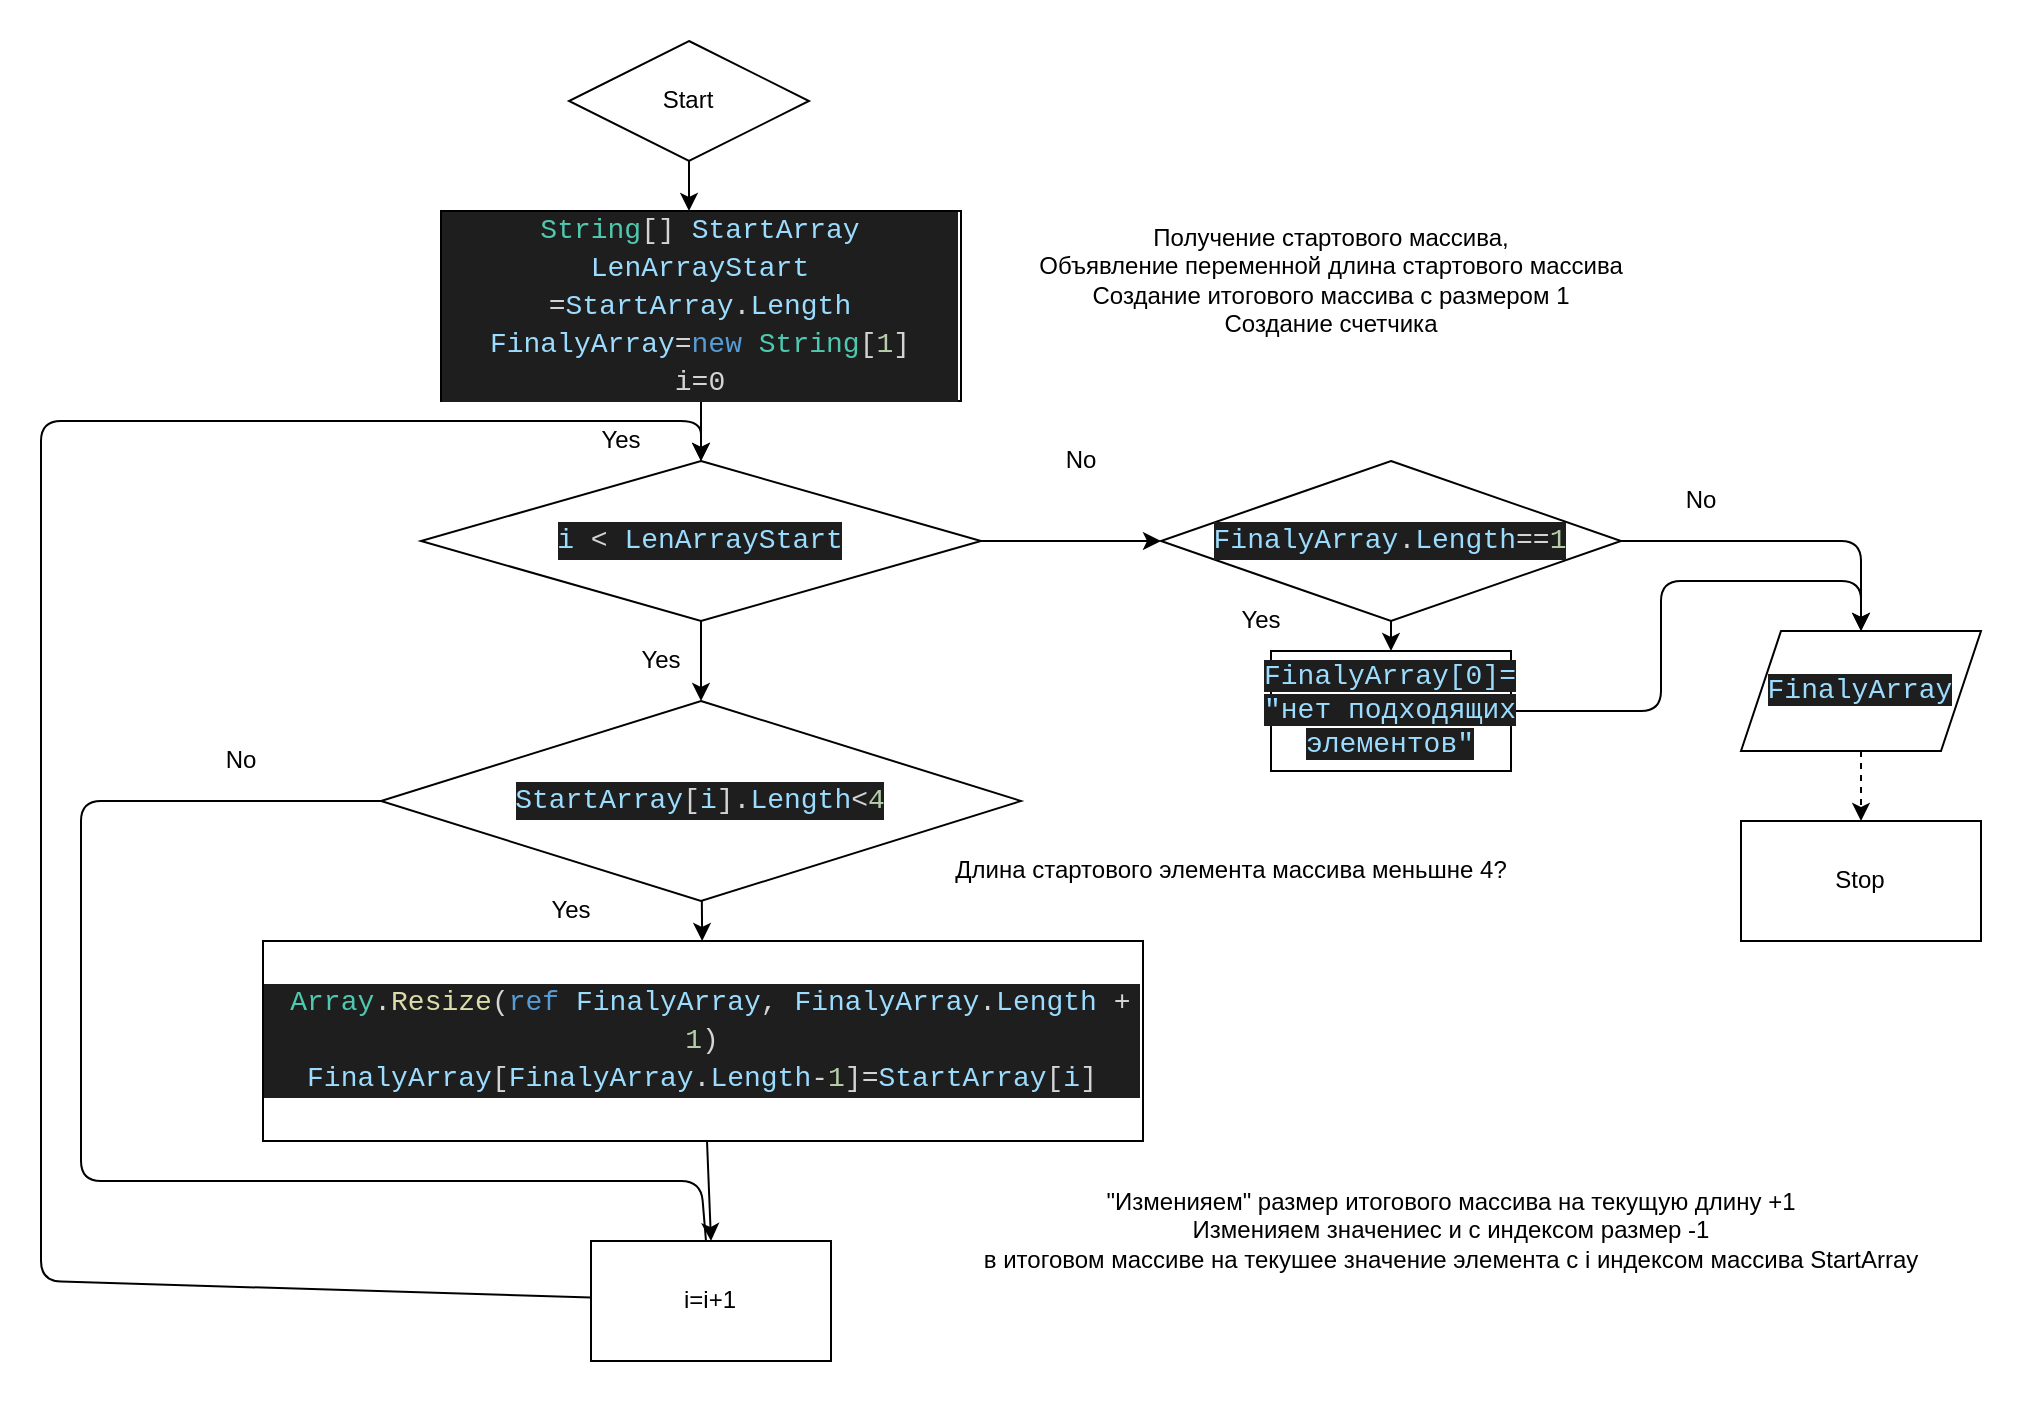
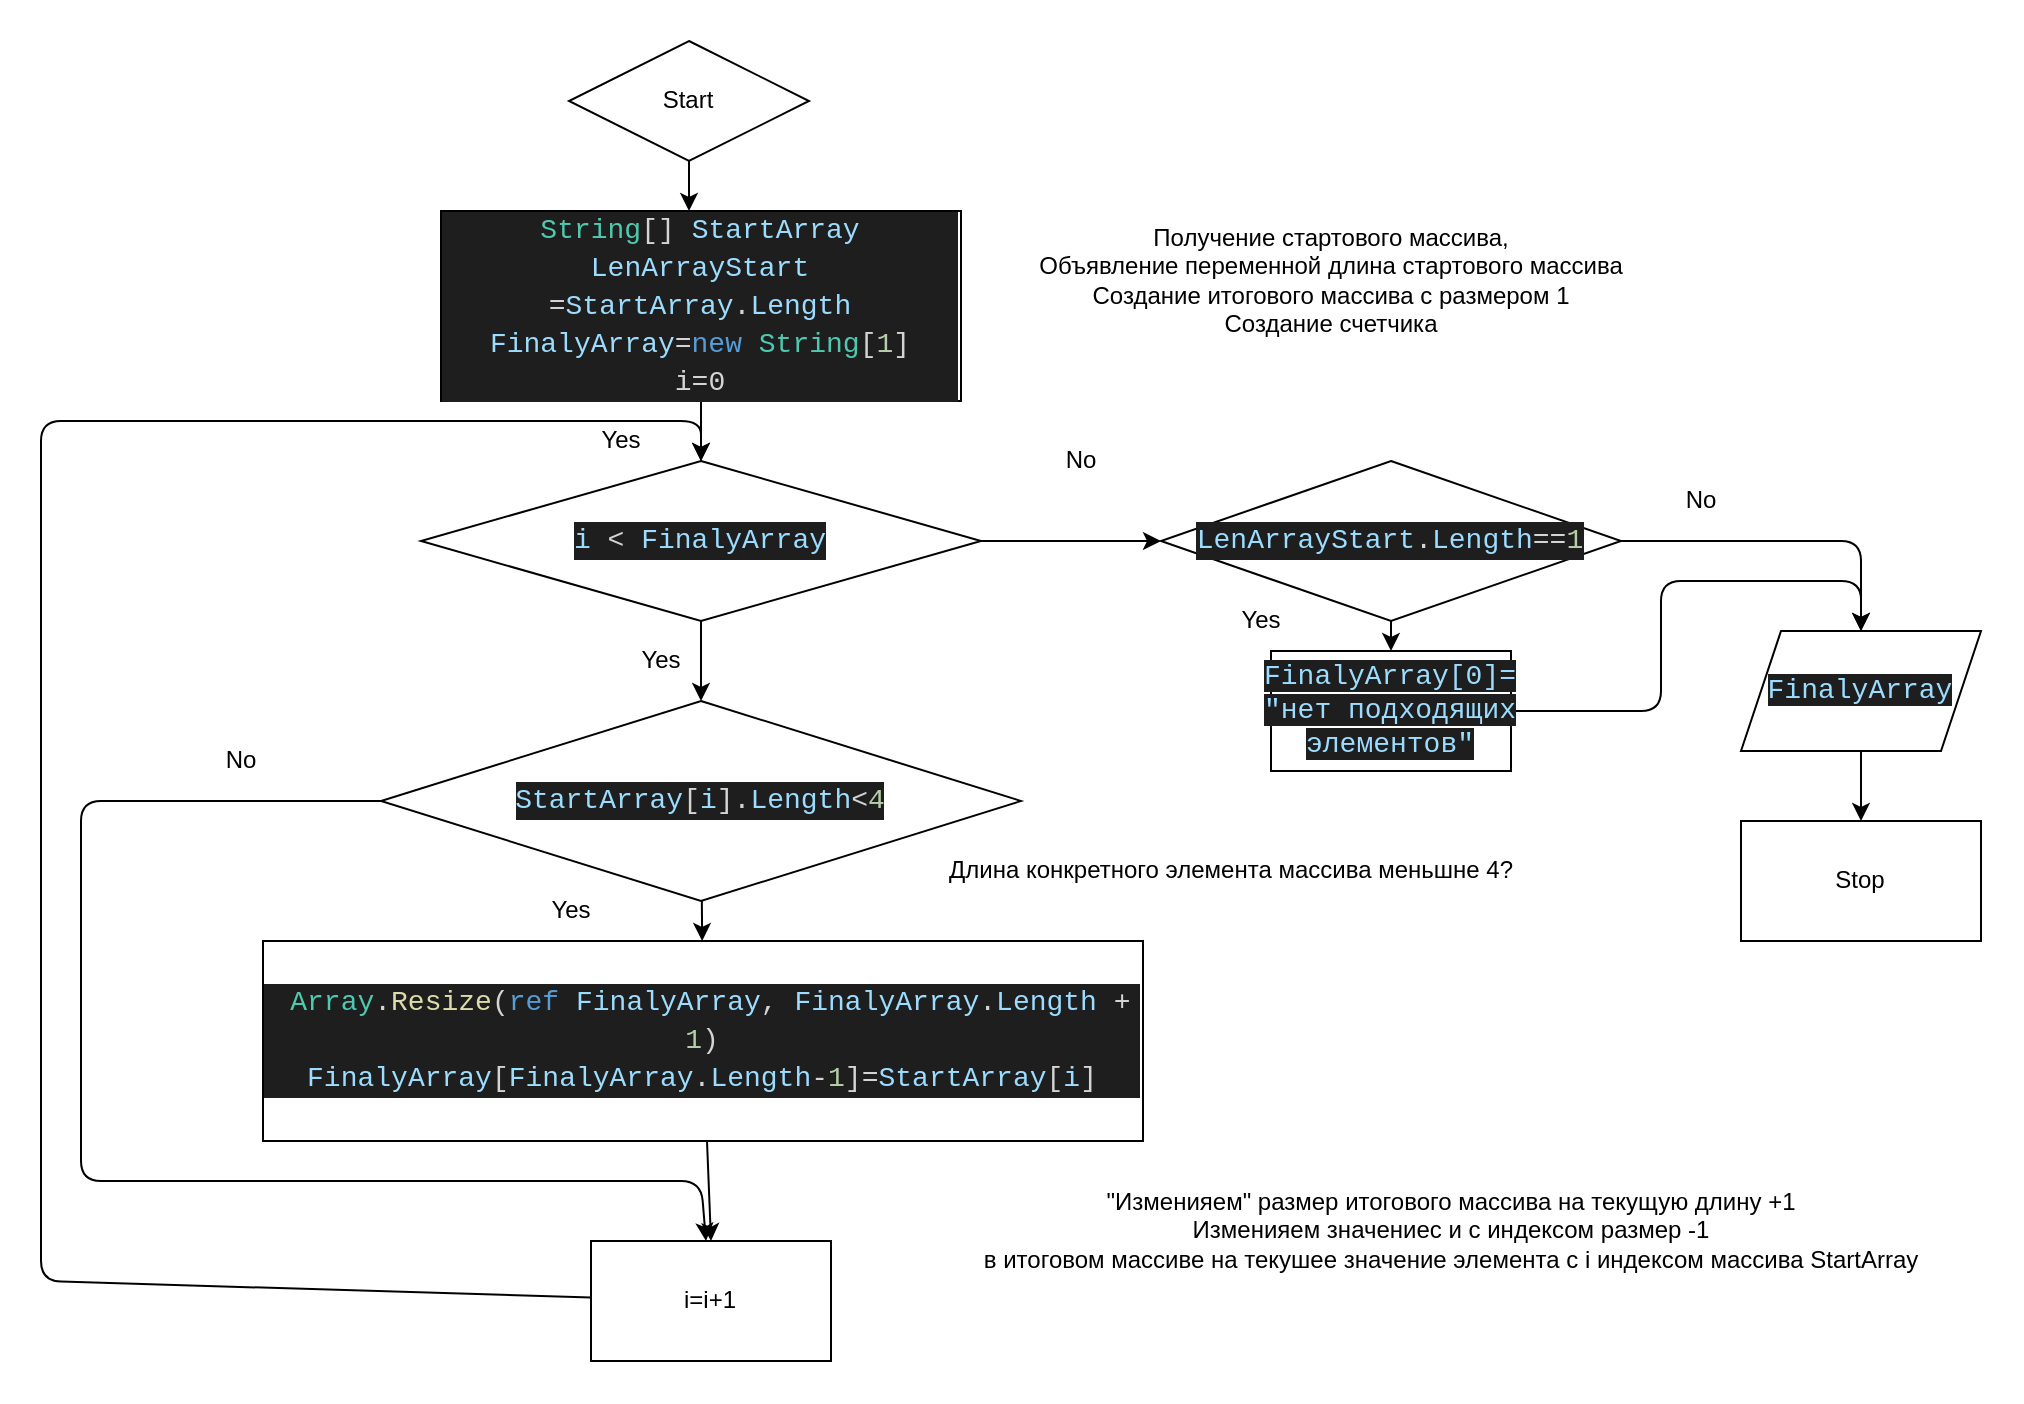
(701, 541) -> (701, 541)
(1391, 541) -> (1391, 541)
(1861, 781) -> (1861, 781)
(1232, 871) -> (1232, 871)
(705, 1232) -> (705, 1227)
